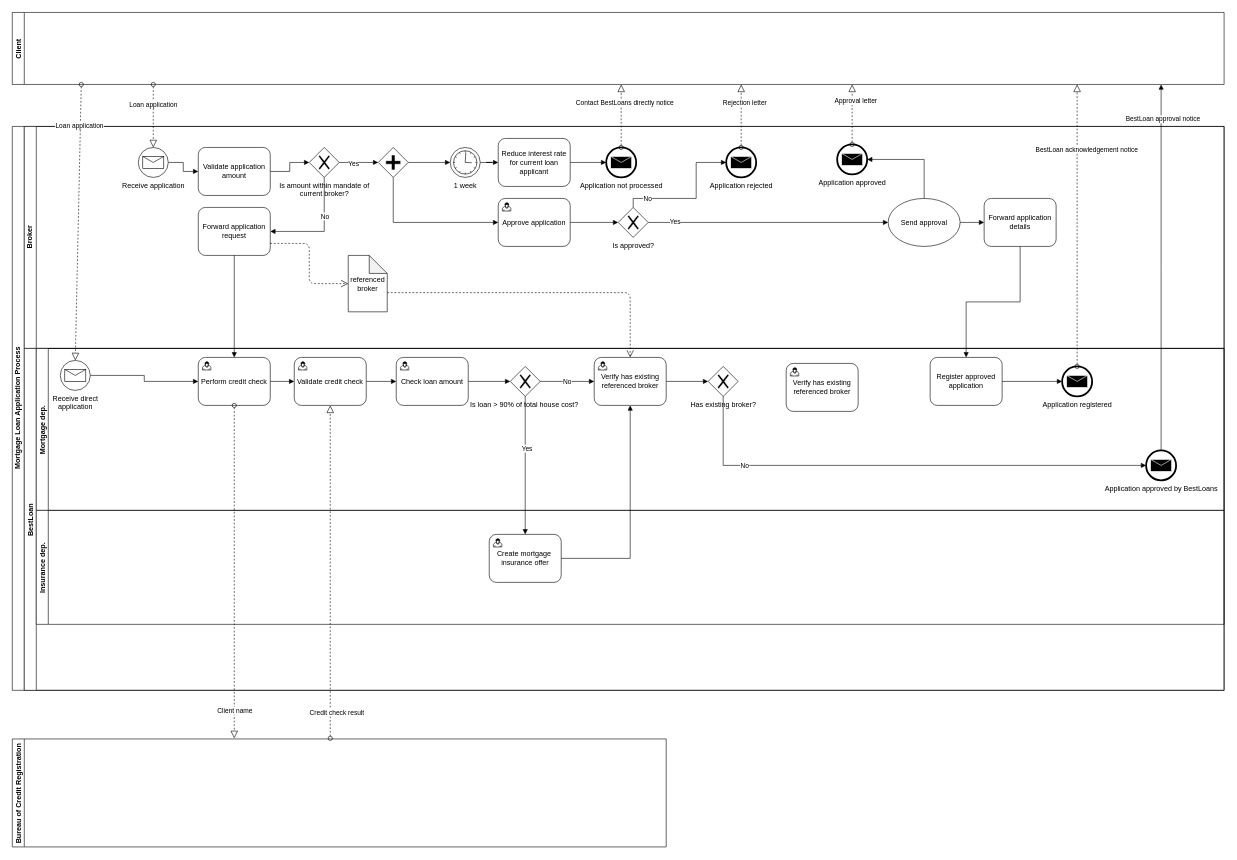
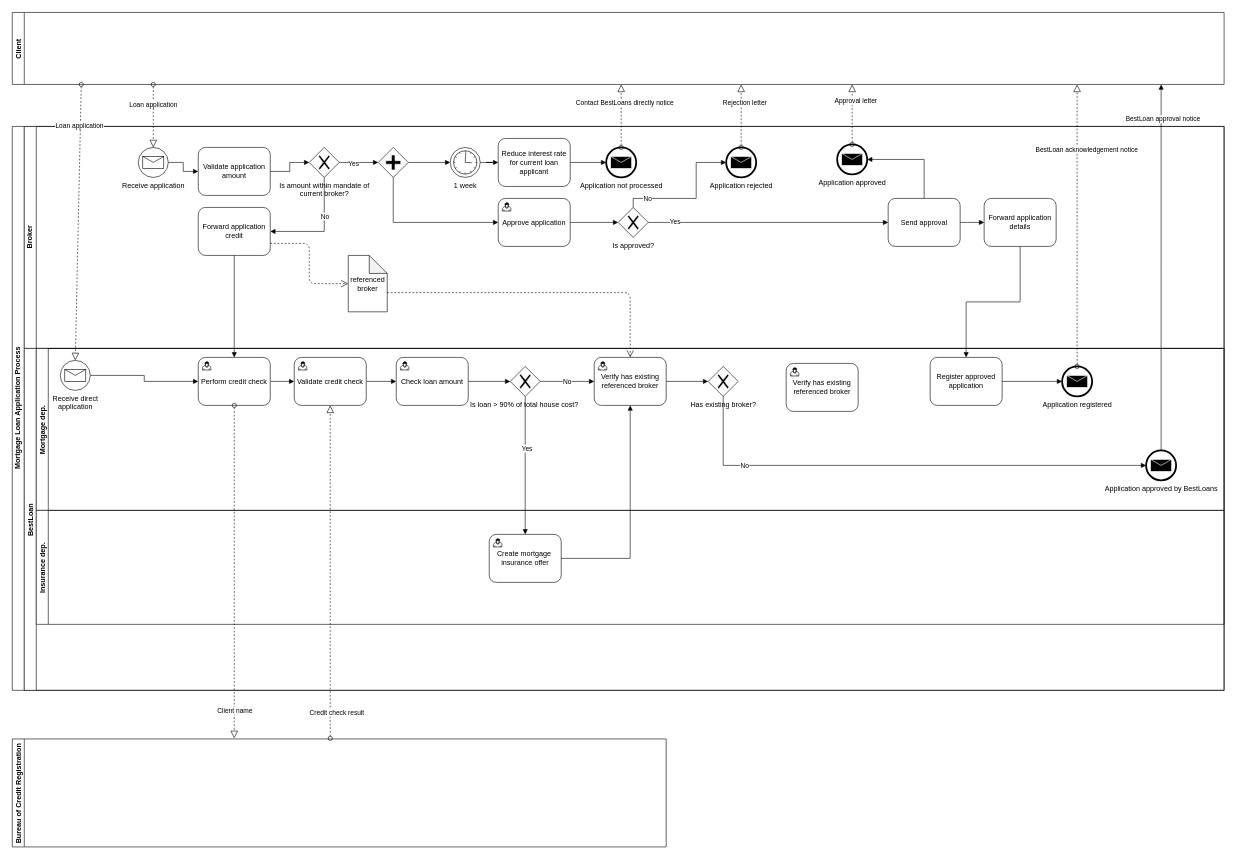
(924, 222) -> (924, 222)
(234, 231) -> (234, 231)
